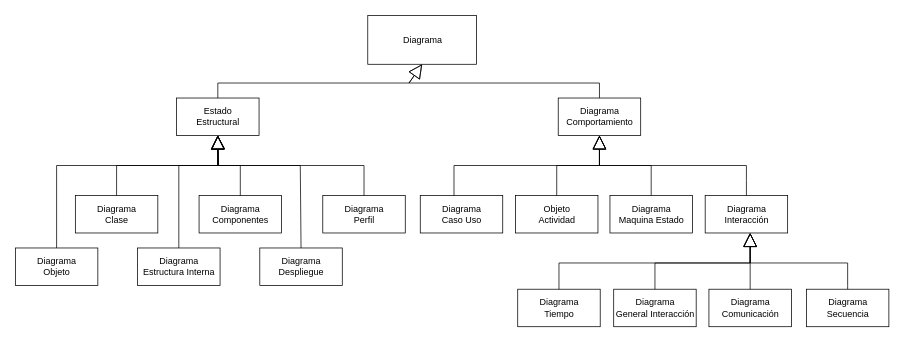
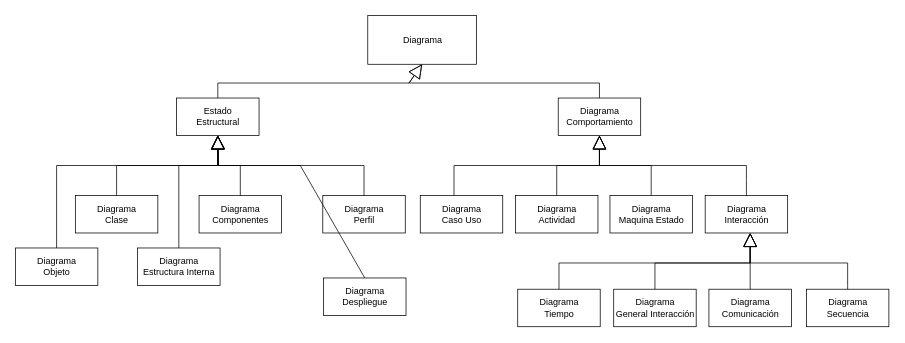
(557, 214) -> (557, 214)
(301, 267) -> (365, 297)
